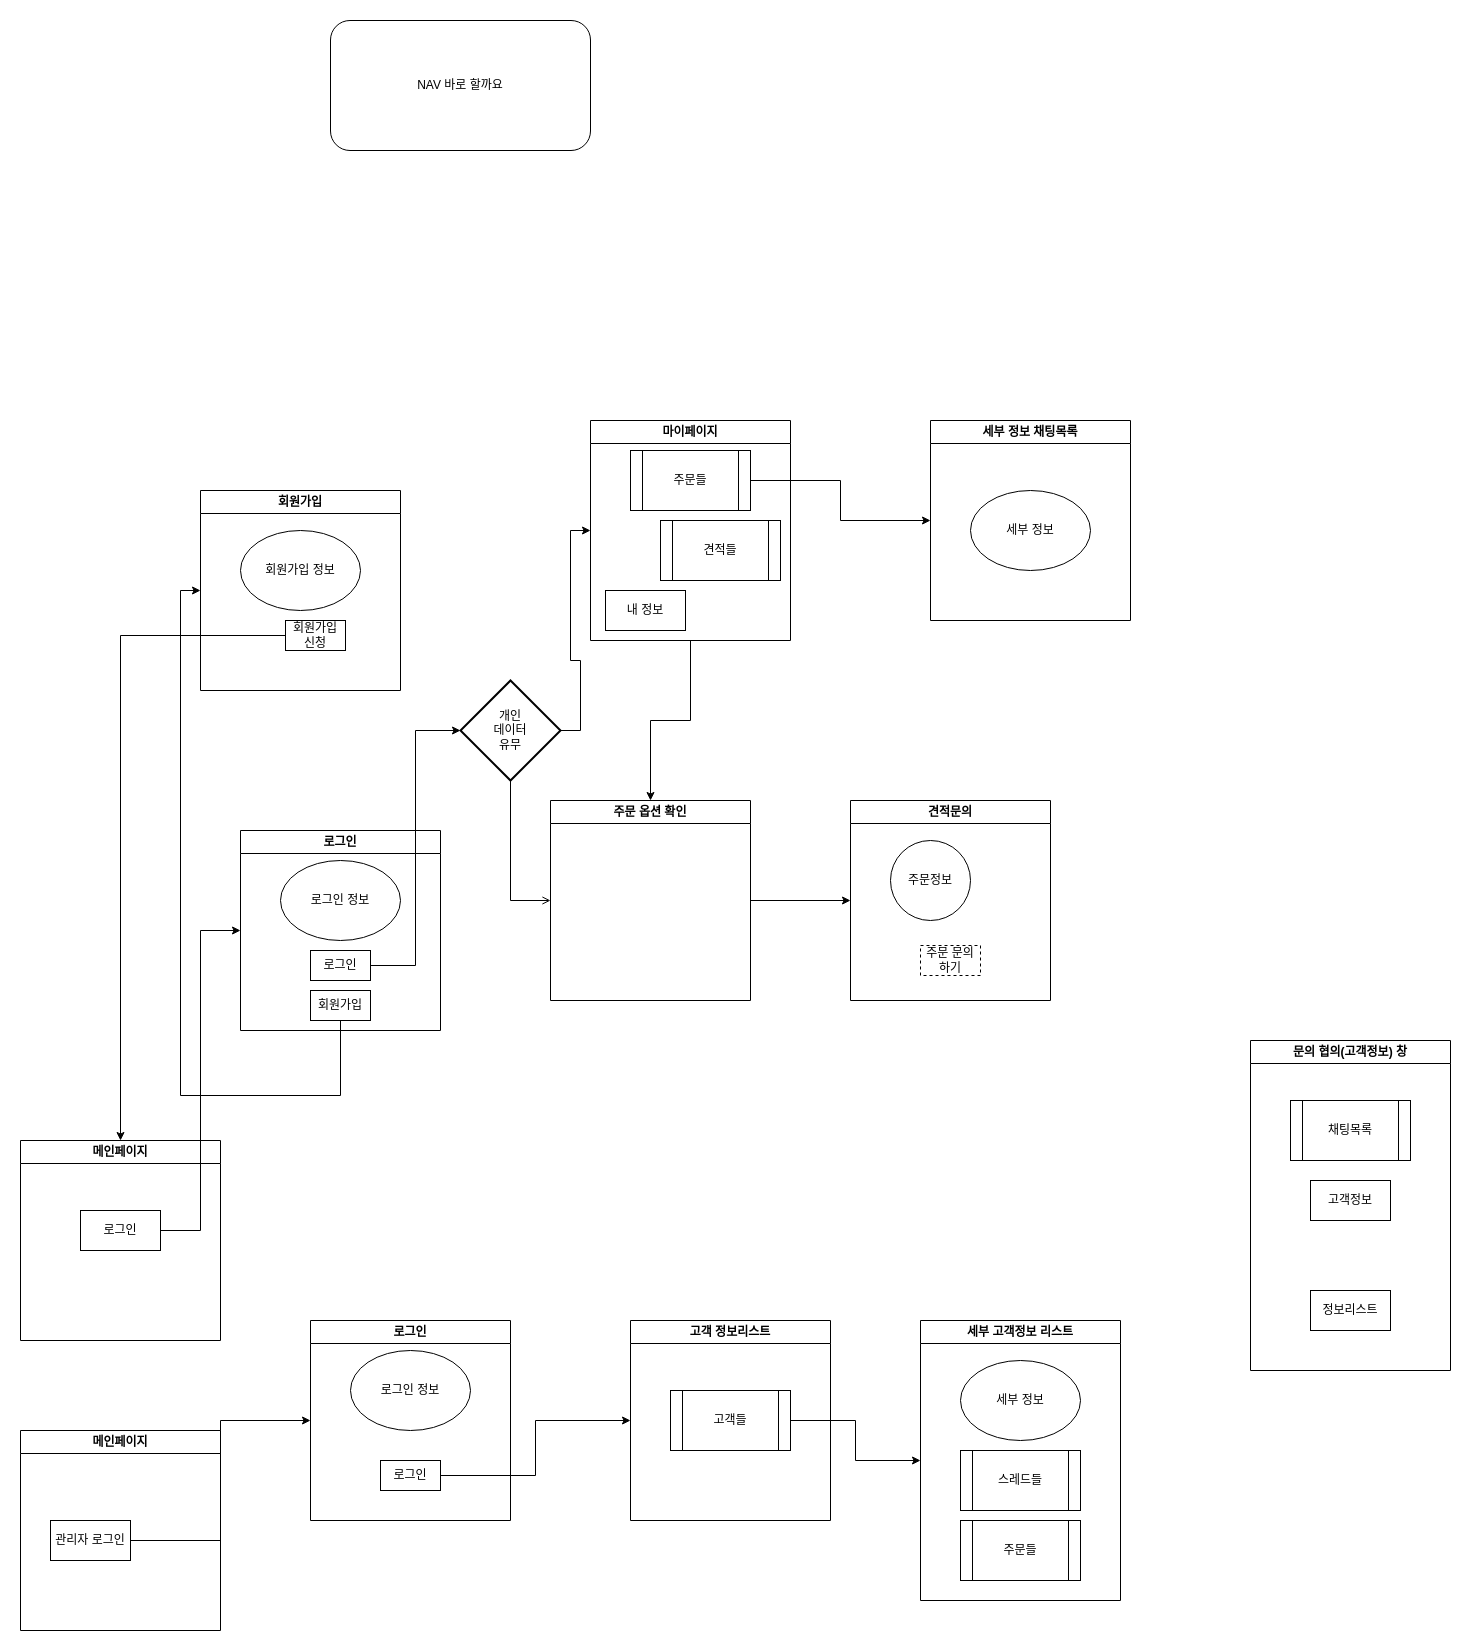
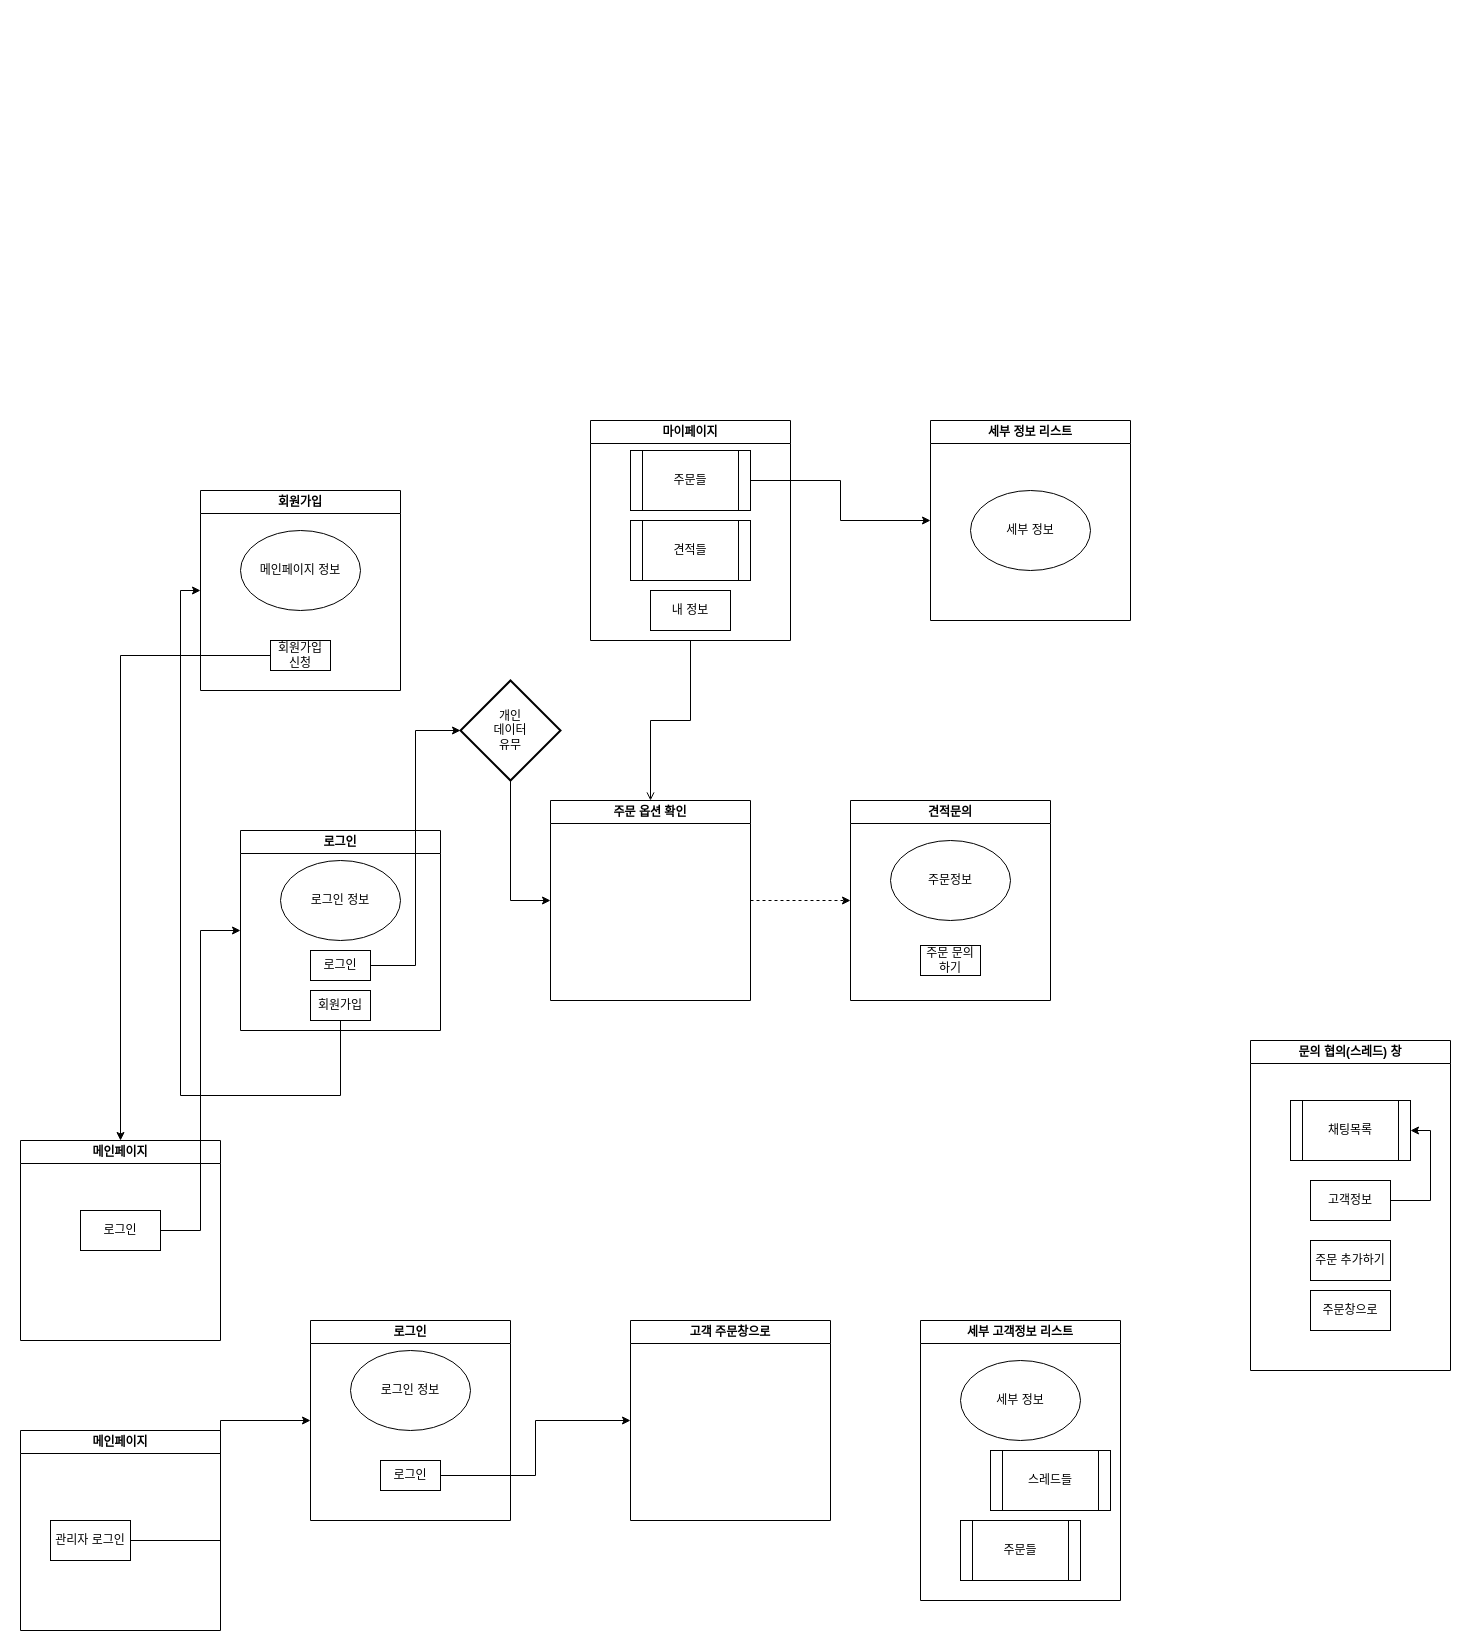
(461, 86) -> none
(1031, 433) -> (1031, 433)
(721, 551) -> (691, 551)
(301, 571) -> (301, 571)
(646, 611) -> (691, 611)
(316, 636) -> (301, 656)
(571, 640) -> none
(651, 792) -> (651, 794)
(931, 881) -> (951, 881)
(544, 901) -> (542, 901)
(797, 901) -> (797, 901)
(951, 961) -> (951, 961)
(1351, 1053) -> (1351, 1053)
none -> (1431, 1180)
none -> (1351, 1261)
(1351, 1311) -> (1351, 1311)
(731, 1333) -> (731, 1333)
(731, 1421) -> none
(856, 1437) -> none
(1021, 1481) -> (1051, 1481)
